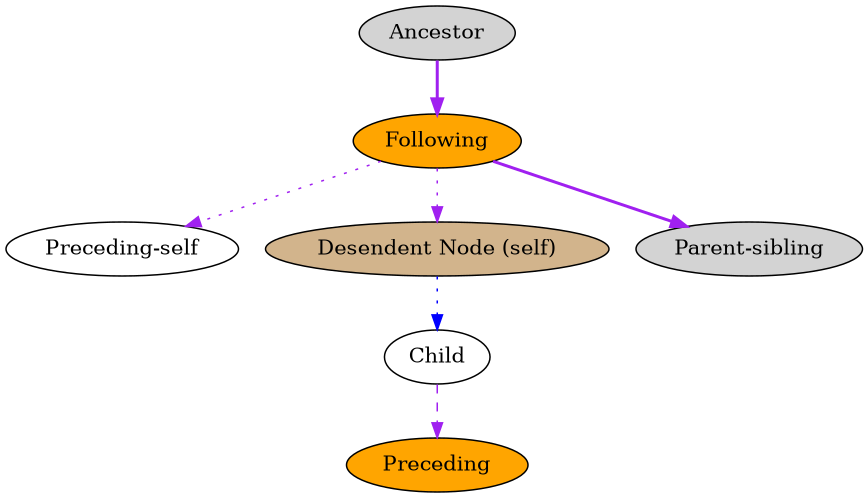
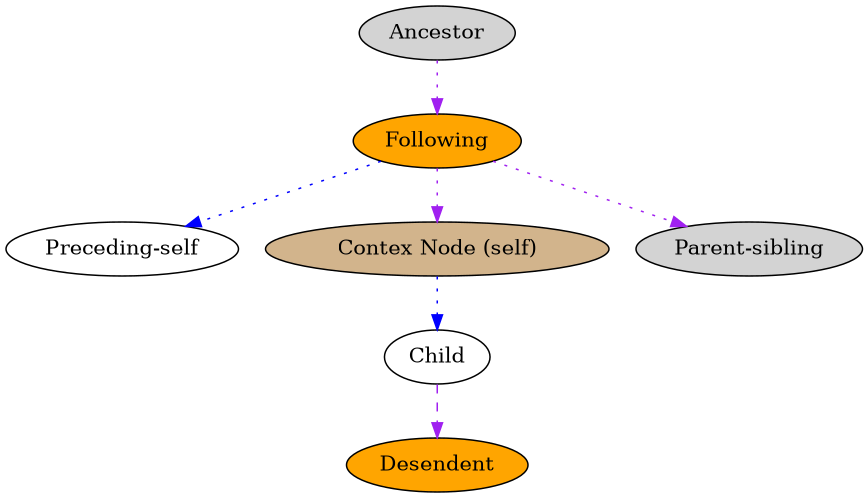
(437, 80) -> (437, 80)
(291, 191) -> (291, 191)
(583, 191) -> (583, 191)
(437, 249) -> (437, 249)
(437, 465) -> (437, 465)
